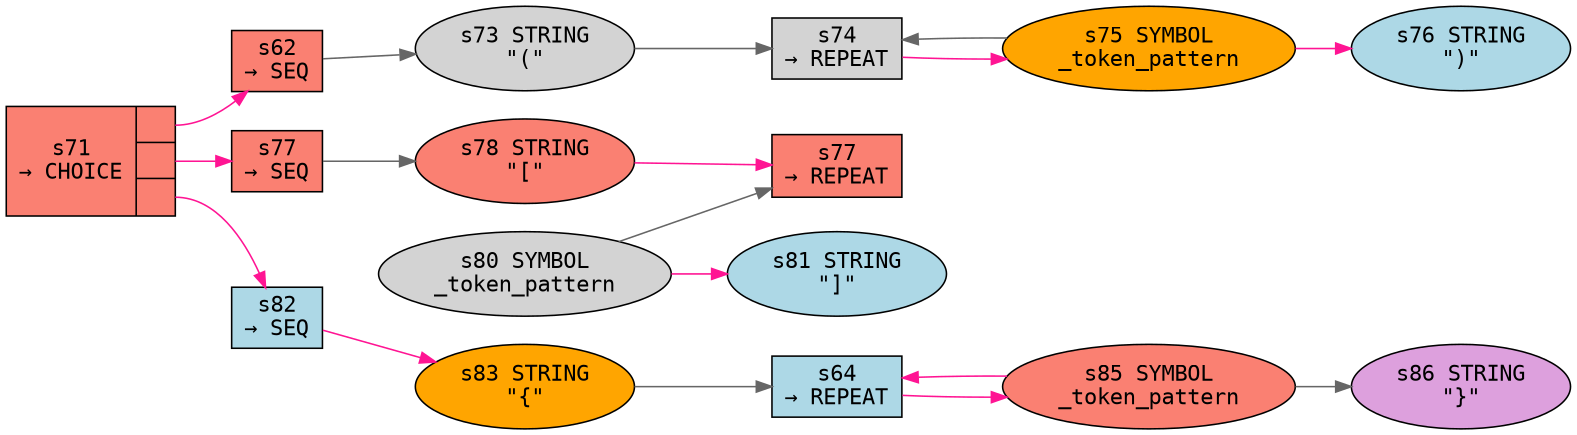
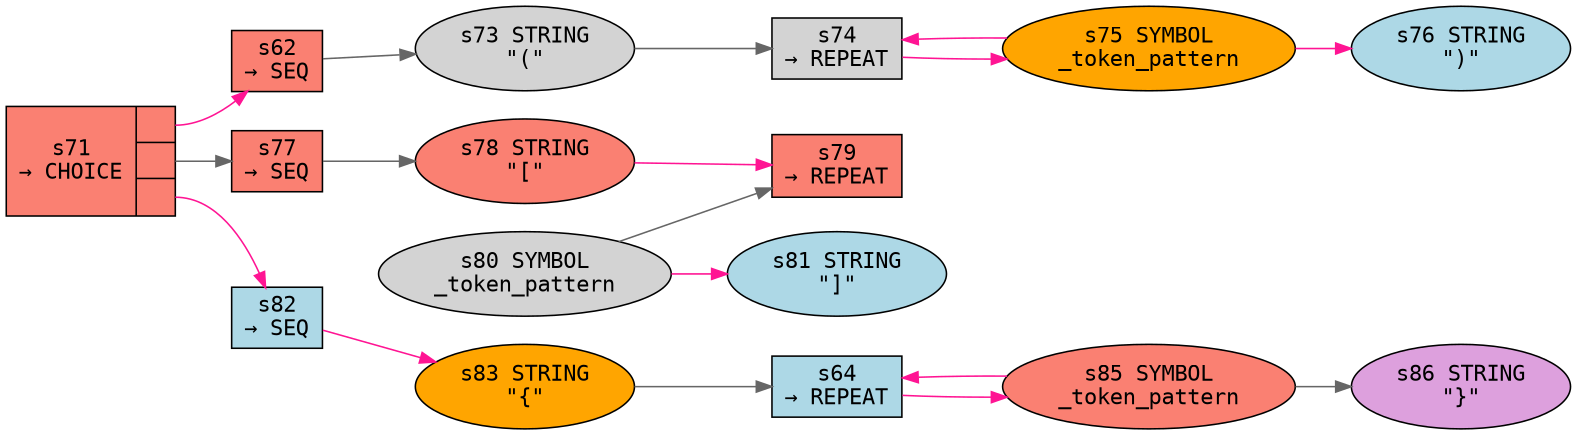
(963, 38) -> (963, 38)
(196, 161) -> (196, 161)
(837, 166) -> (837, 166)
